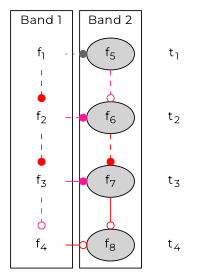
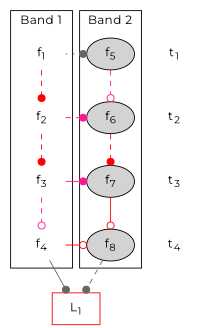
none -> (76, 309)
